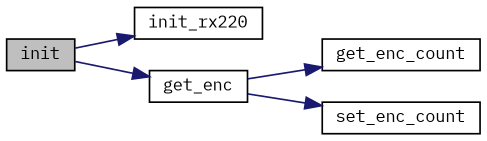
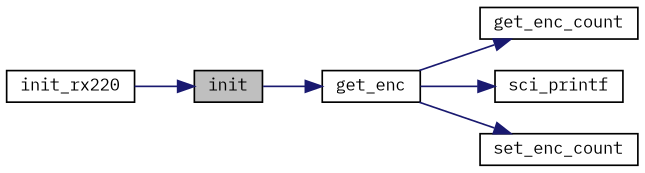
(96, 44) -> (156, 86)
none -> (559, 86)
